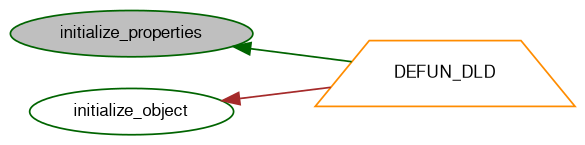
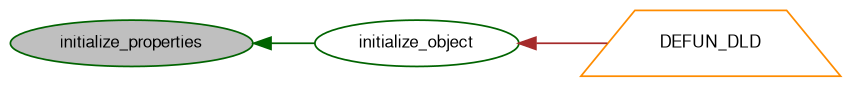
(301, 55) -> (293, 43)
